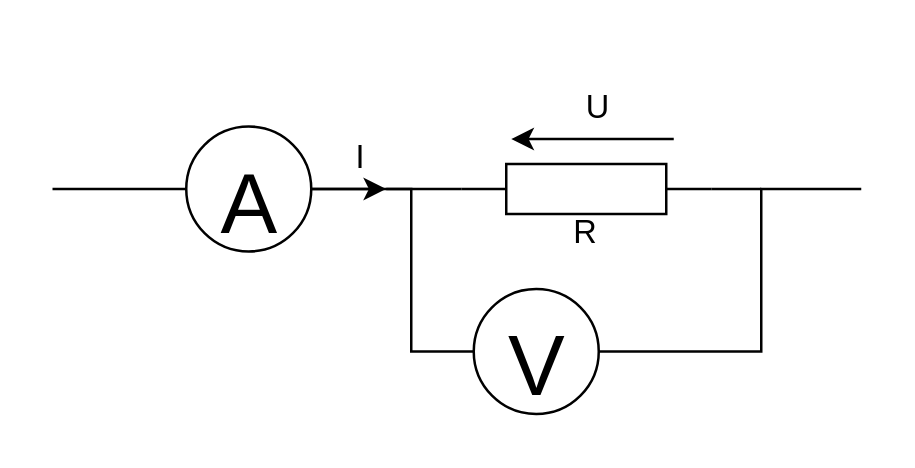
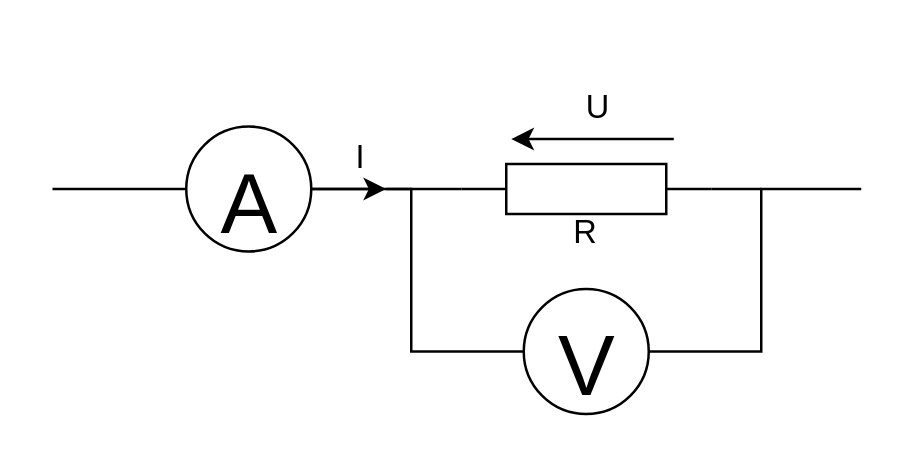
(536, 351) -> (586, 351)
